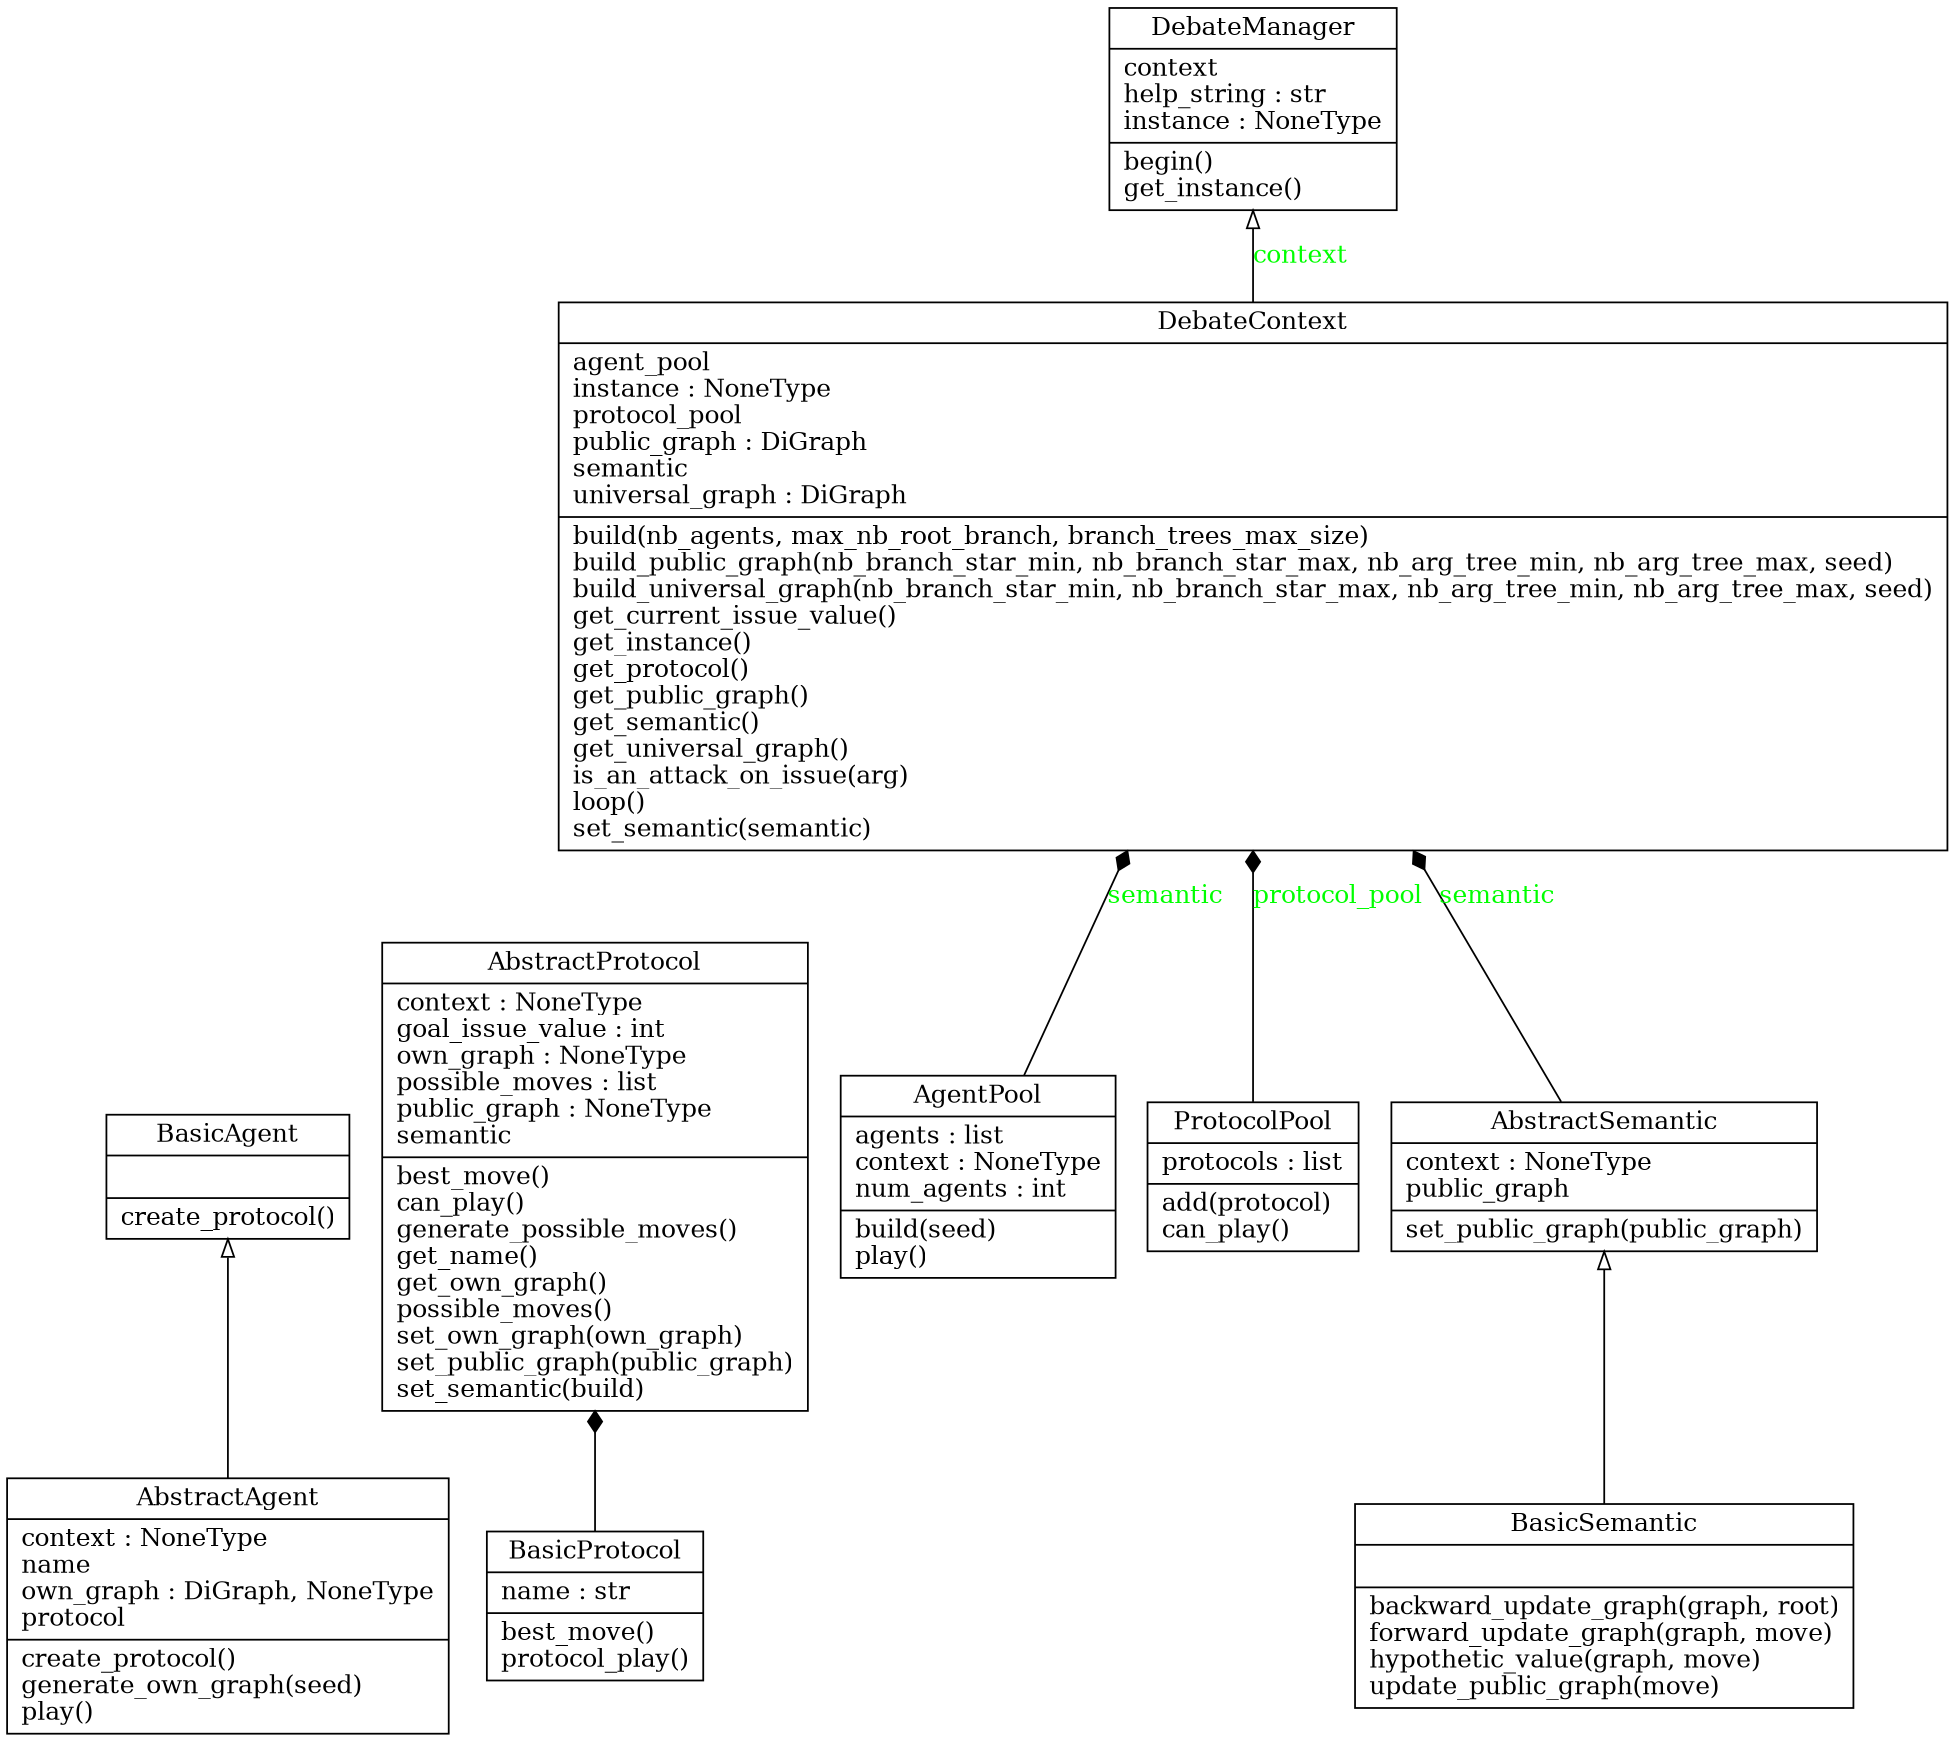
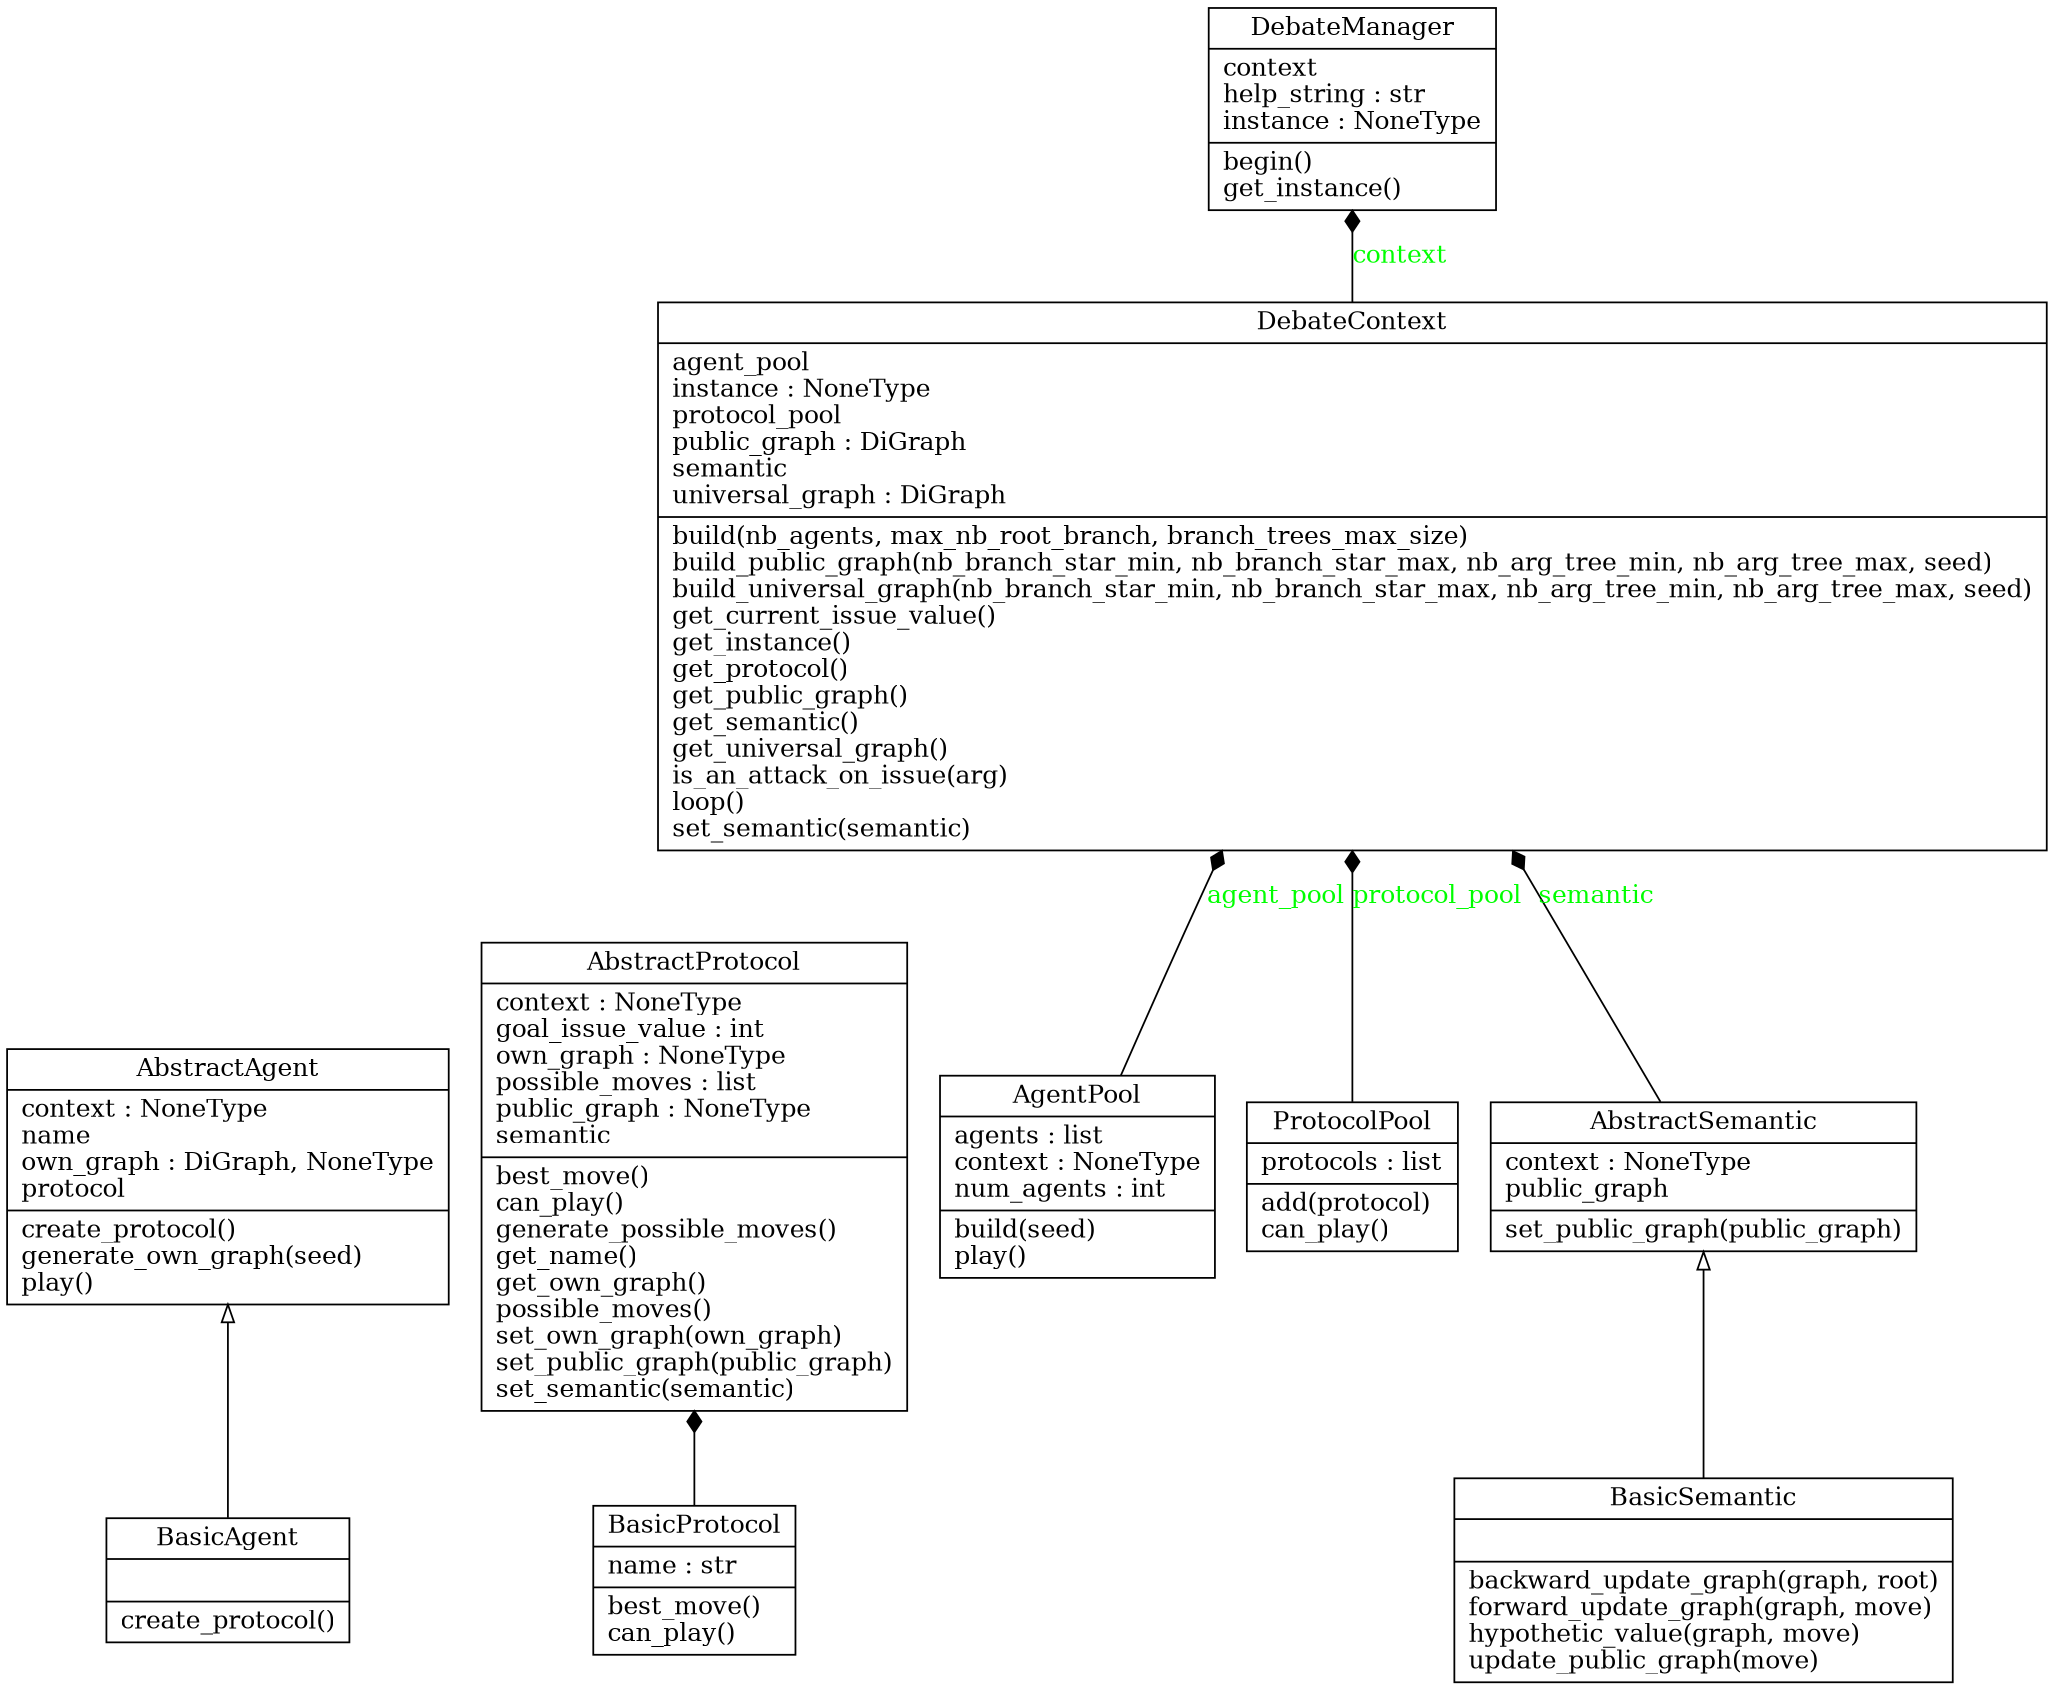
(1253, 265) -> (1352, 267)
(1165, 897) -> (1276, 897)
(228, 1368) -> (228, 1420)
(521, 1390) -> (646, 1390)
(595, 1659) -> (672, 1633)
